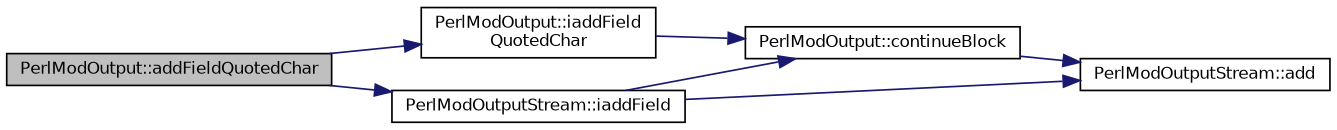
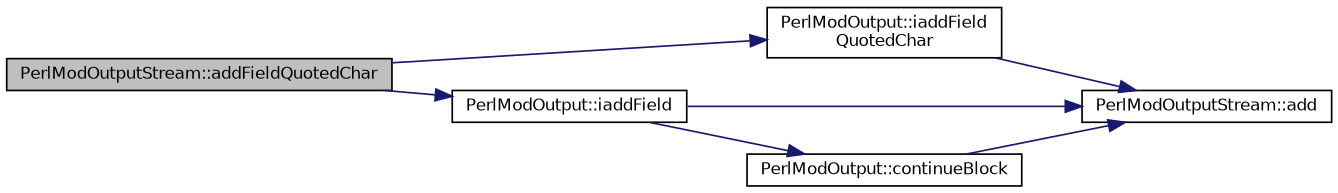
(692, 37) -> (1057, 72)
(169, 70) -> (199, 75)
(539, 106) -> (569, 106)
